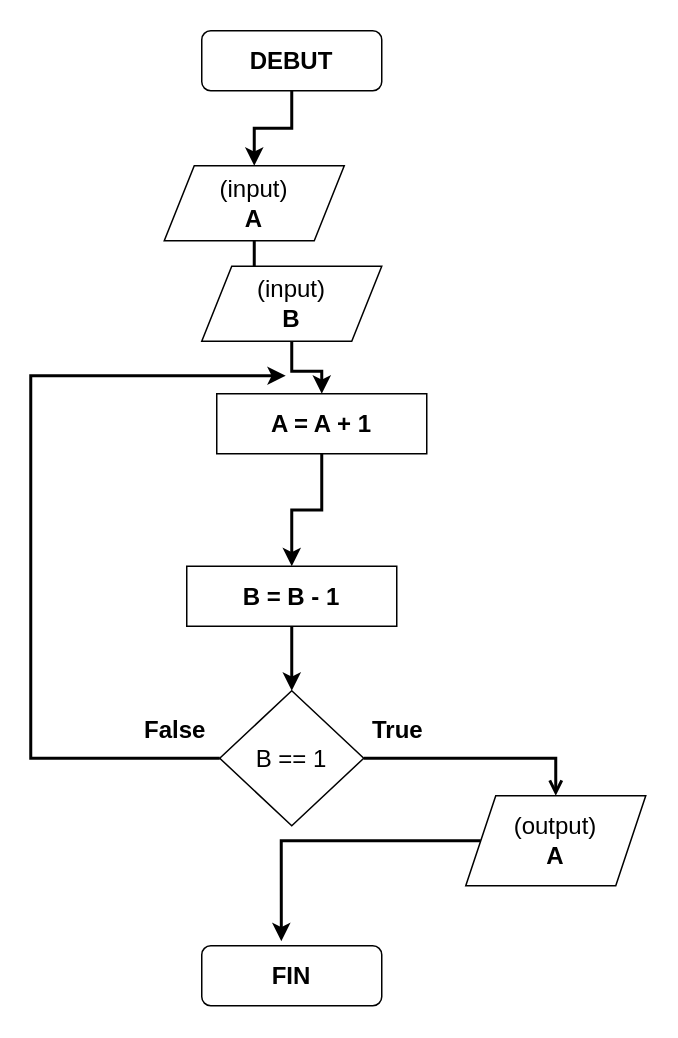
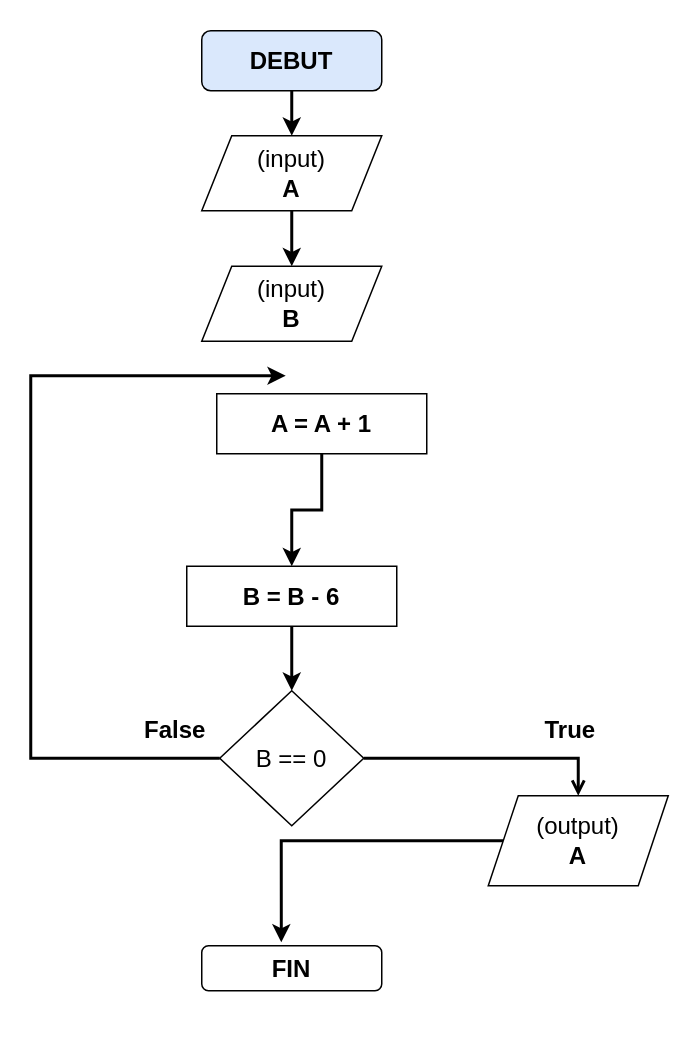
(292, 61) -> (292, 61)
(254, 203) -> (292, 173)
(297, 371) -> none
(292, 596) -> (292, 596)
(424, 728) -> (596, 728)
(292, 758) -> (292, 758)
(556, 841) -> (578, 841)
(292, 976) -> (292, 968)
